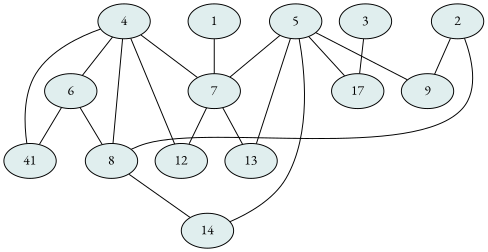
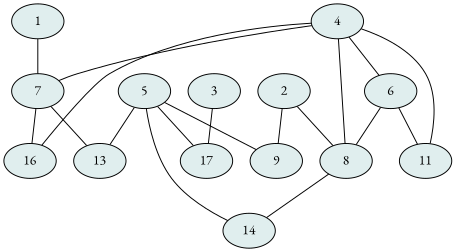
(255, 56) -> none
(30, 161) -> (426, 161)
(181, 161) -> (30, 161)
